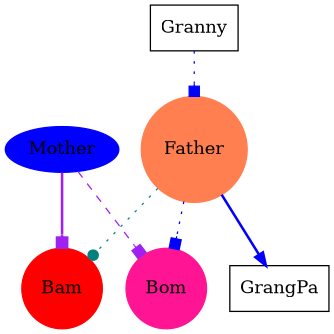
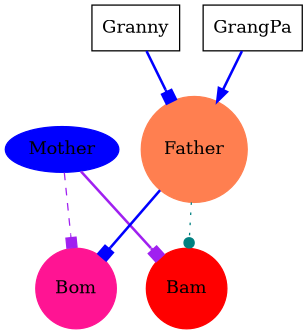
(194, 67) -> (156, 70)
(180, 219) -> (135, 219)
(240, 225) -> (232, 70)
